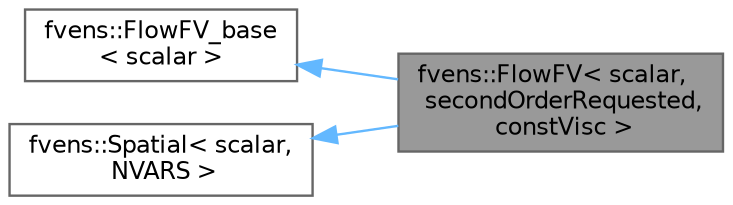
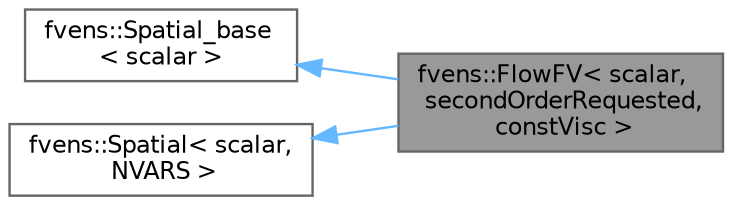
(161, 45) -> (161, 45)
